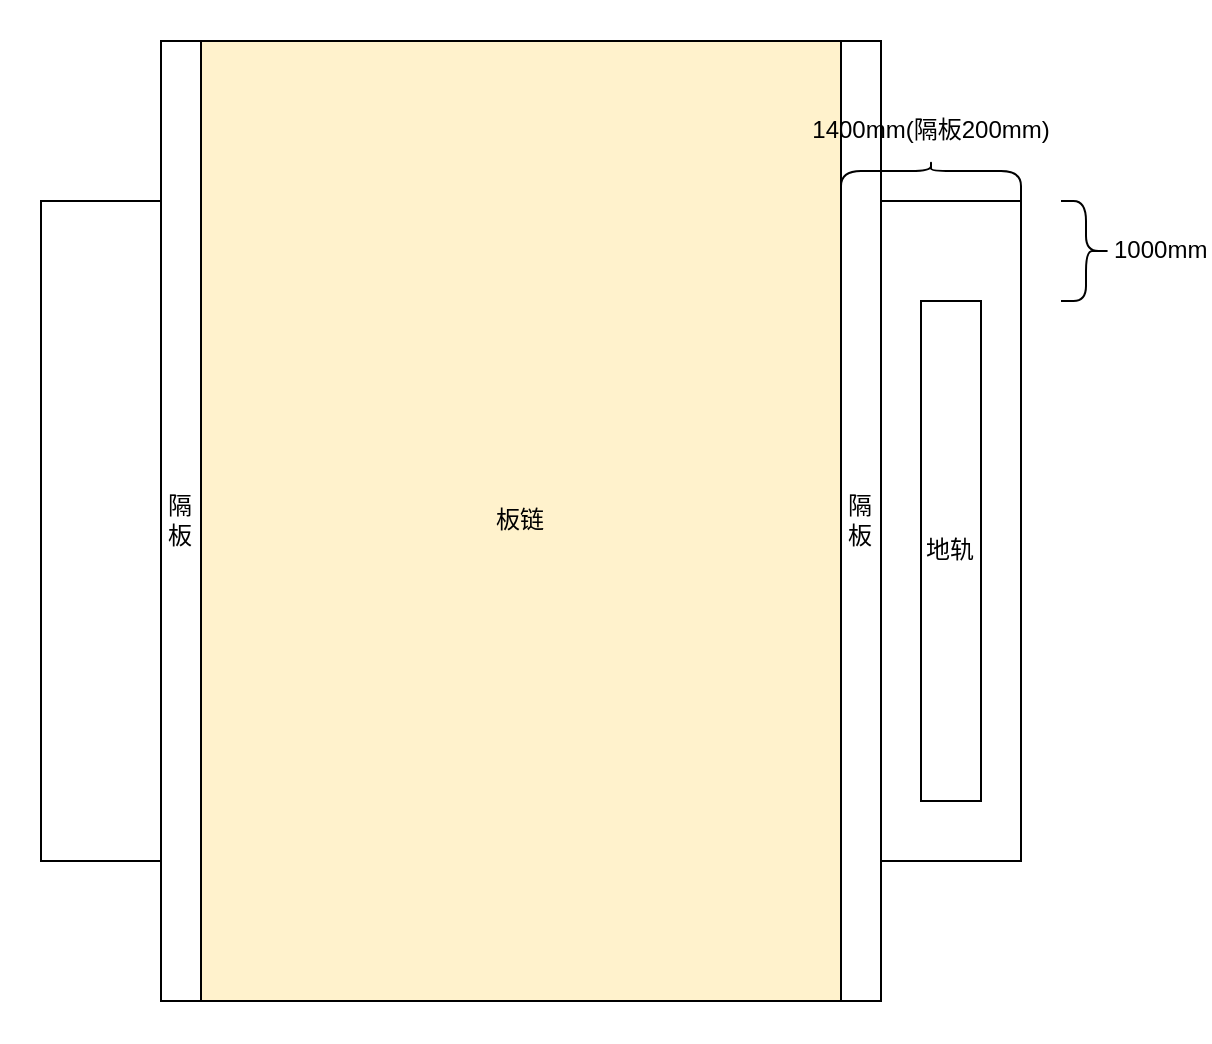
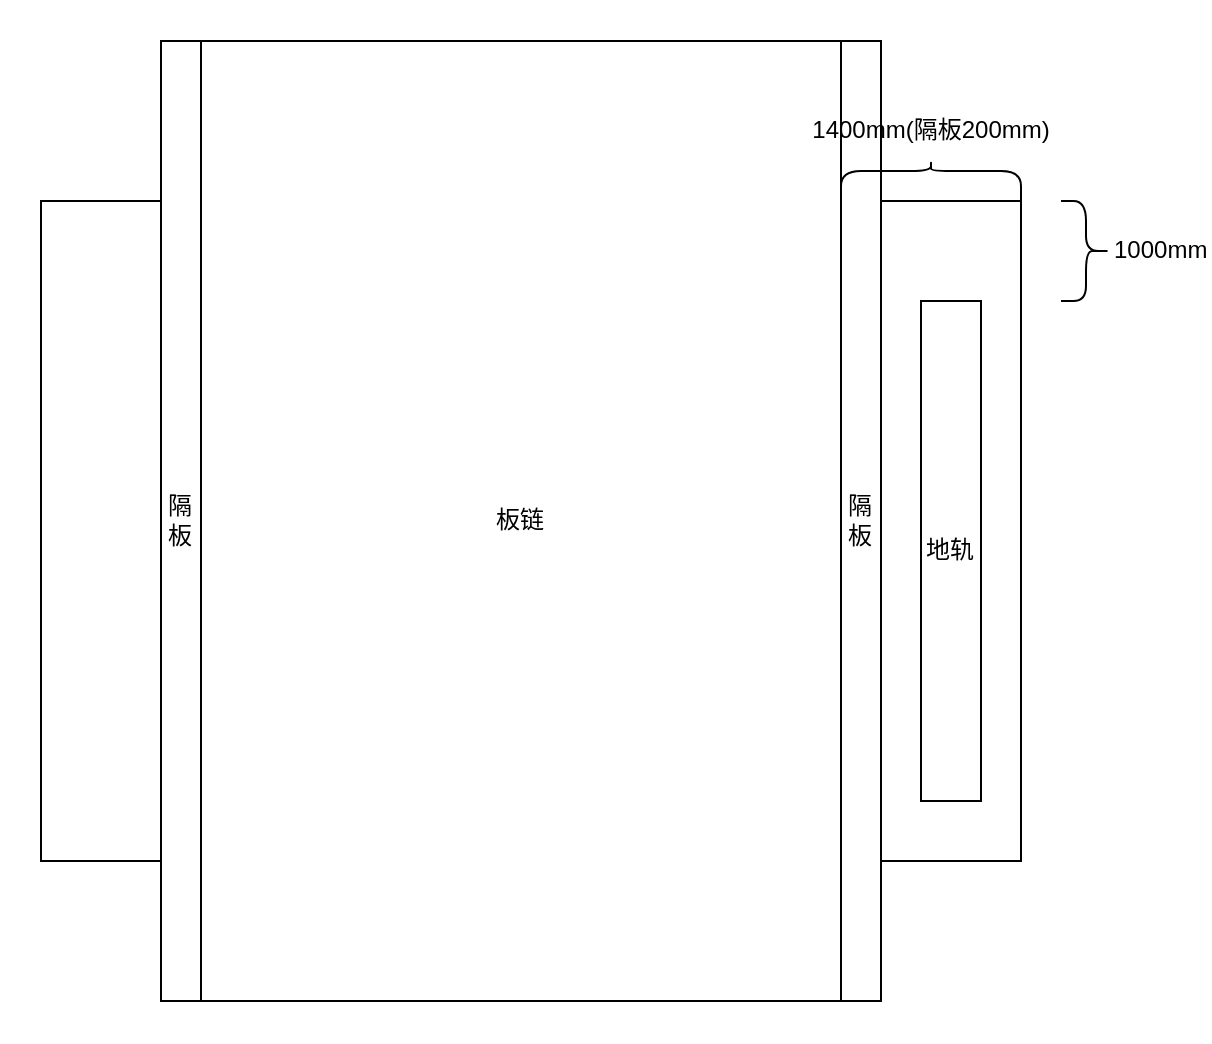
(521, 521) -> (521, 521)
